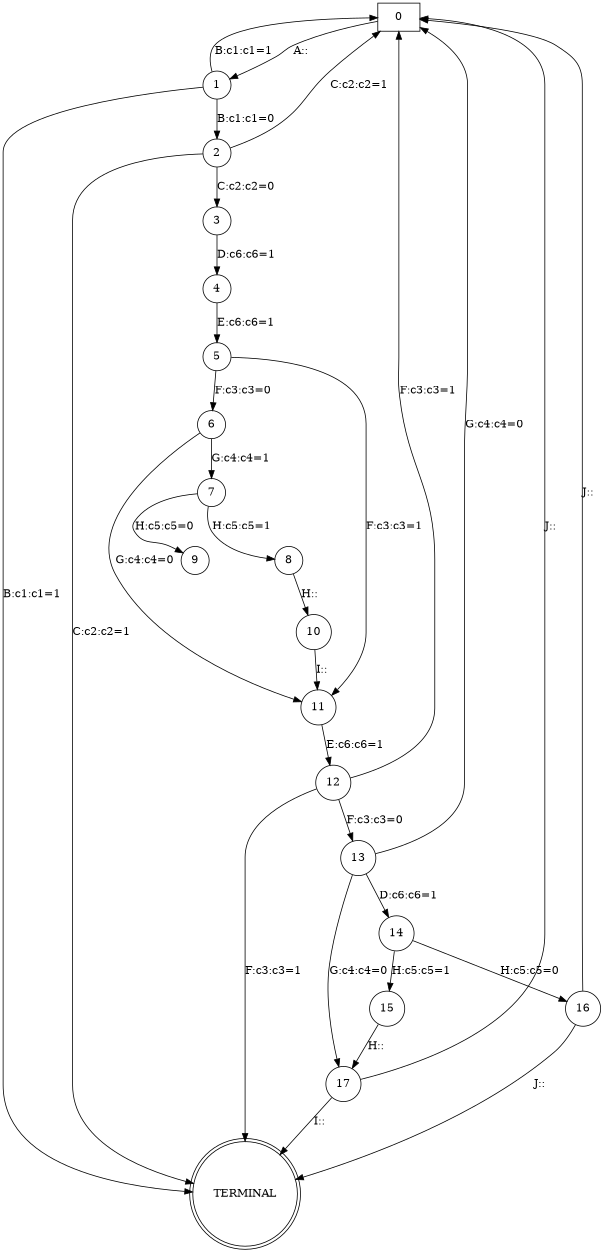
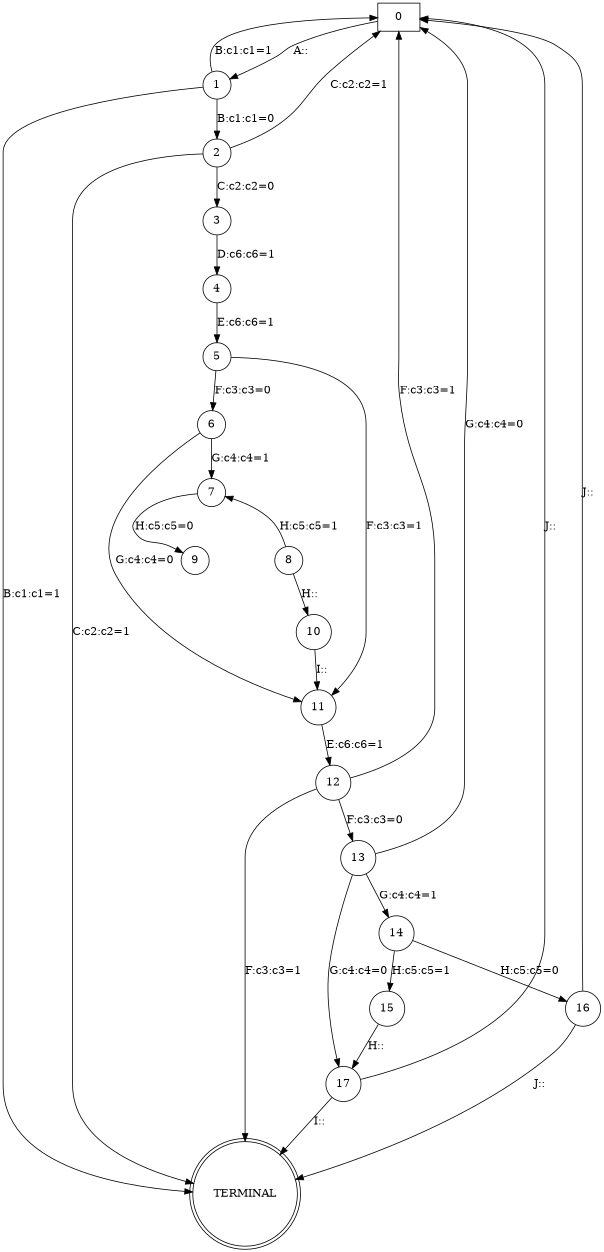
(225, 544) -> (266, 516)
(409, 896) -> (409, 896)
